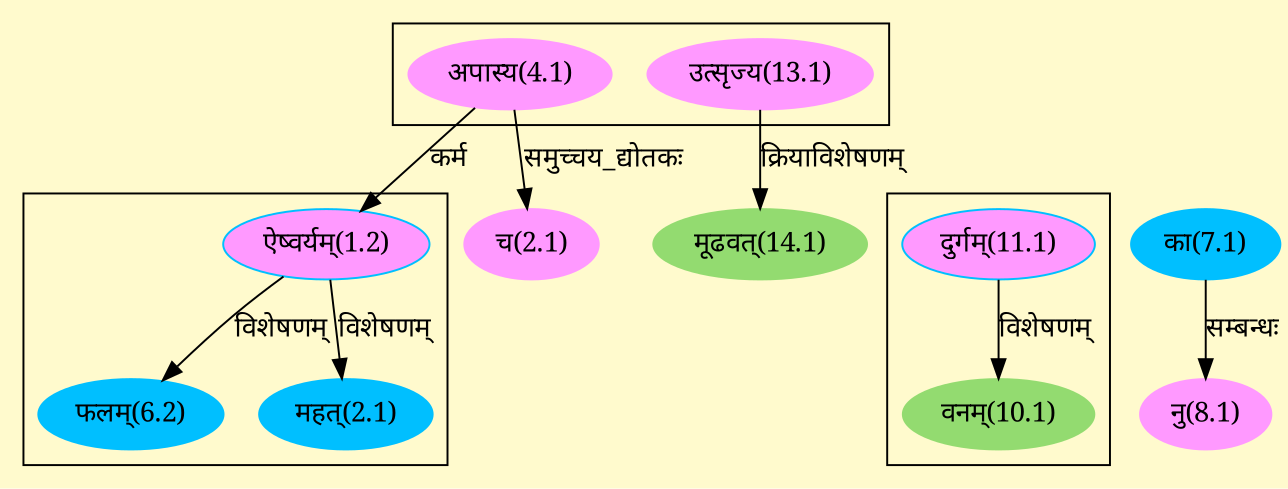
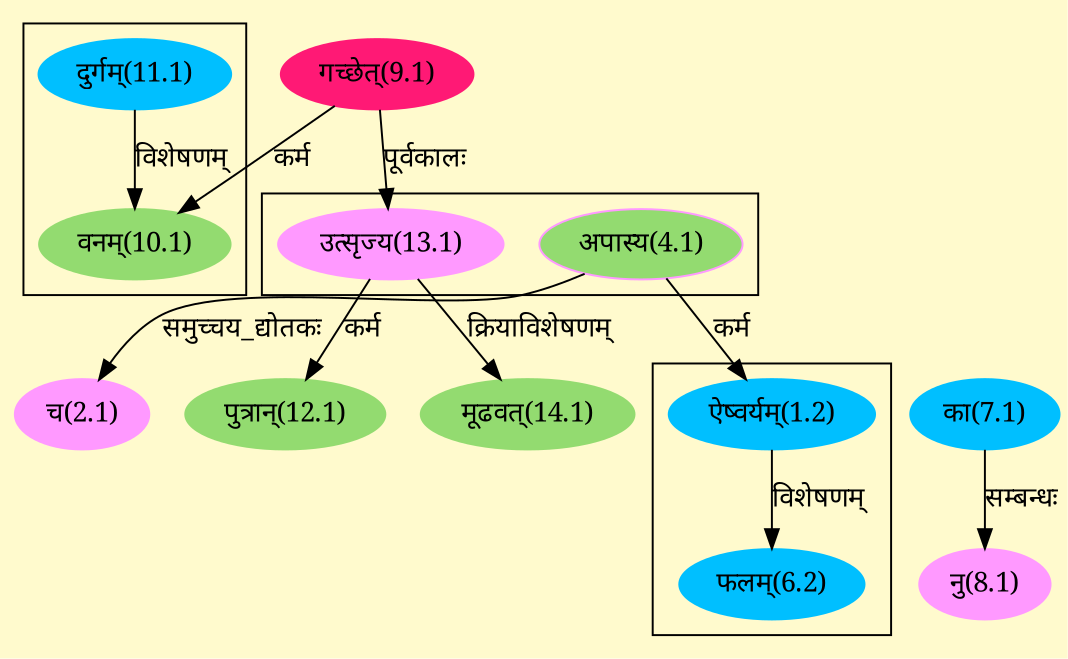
none -> (377, 74)
(510, 74) -> (641, 244)
(326, 244) -> (772, 414)
(999, 244) -> (135, 74)
none -> (285, 414)
(346, 414) -> none
